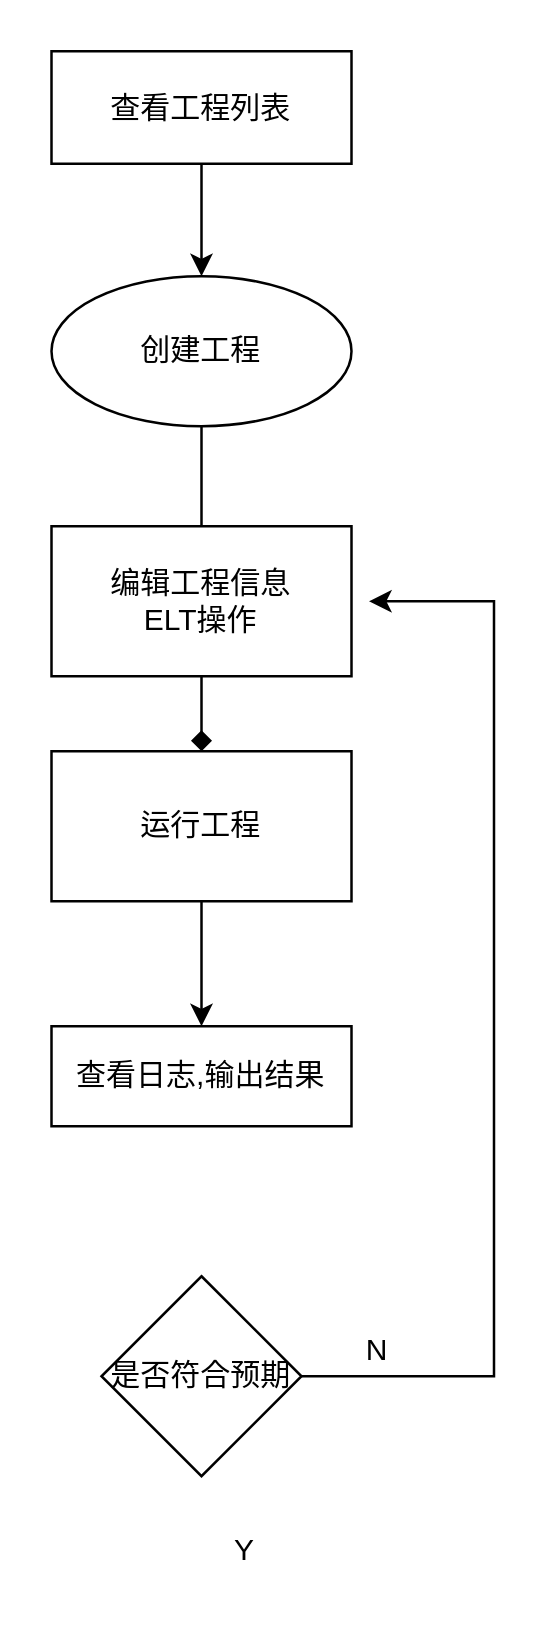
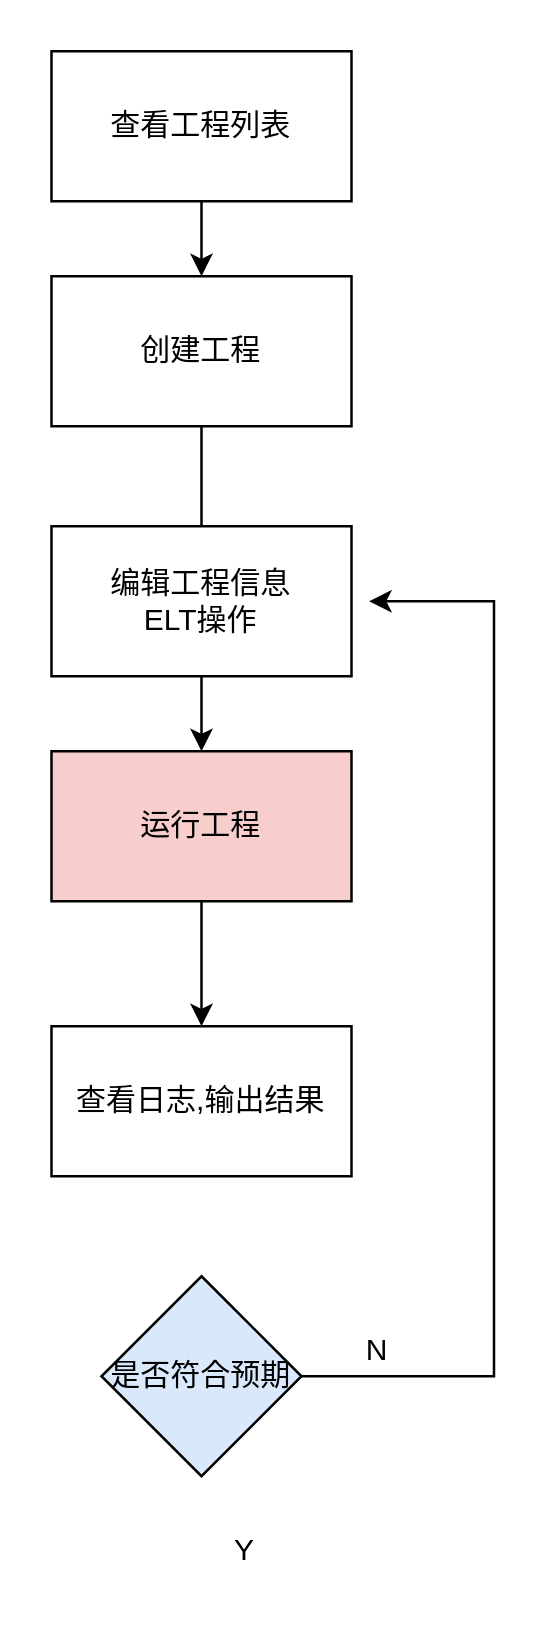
(201, 108) -> (201, 126)
(201, 351) -> (201, 351)
(201, 731) -> (201, 732)
(201, 826) -> (201, 826)
(201, 1076) -> (201, 1101)
(201, 1376) -> (201, 1376)
